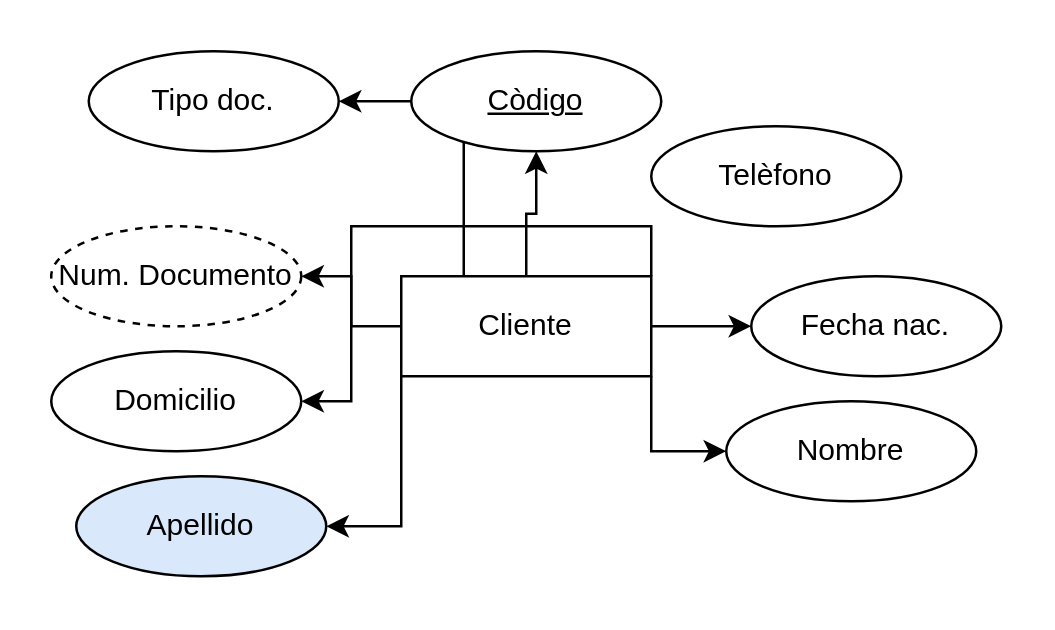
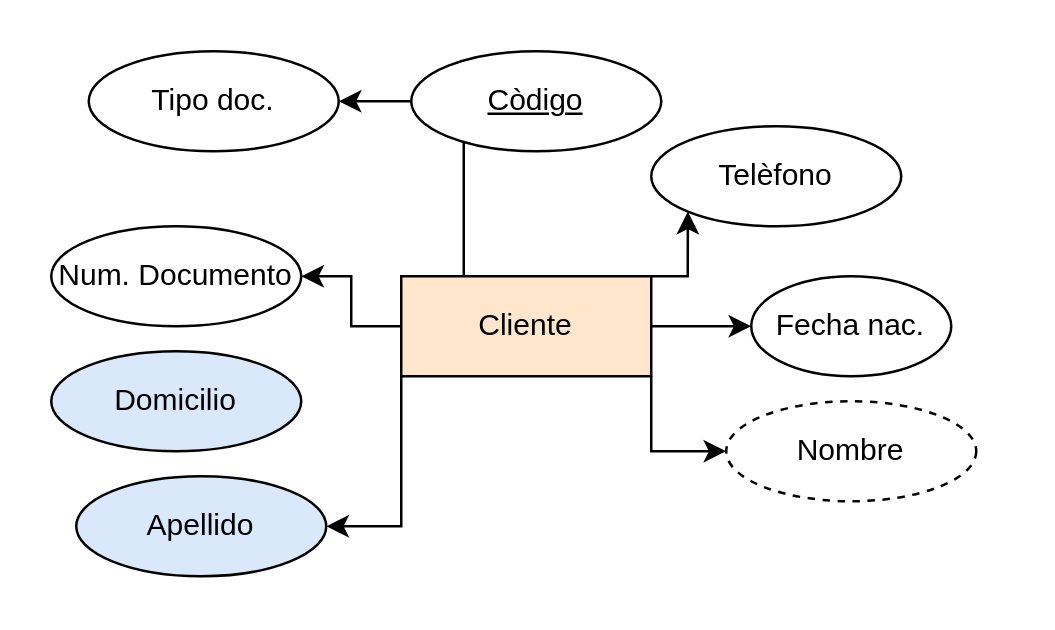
(536, 200) -> none
(616, 226) -> (688, 270)
(176, 276) -> (176, 276)
(526, 326) -> (526, 326)
(876, 326) -> (851, 326)
(176, 401) -> (176, 401)
(851, 451) -> (851, 451)
